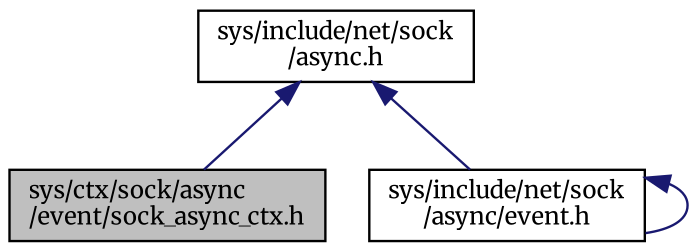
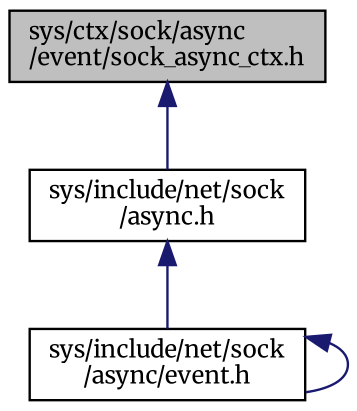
(243, 134) -> (167, 138)
